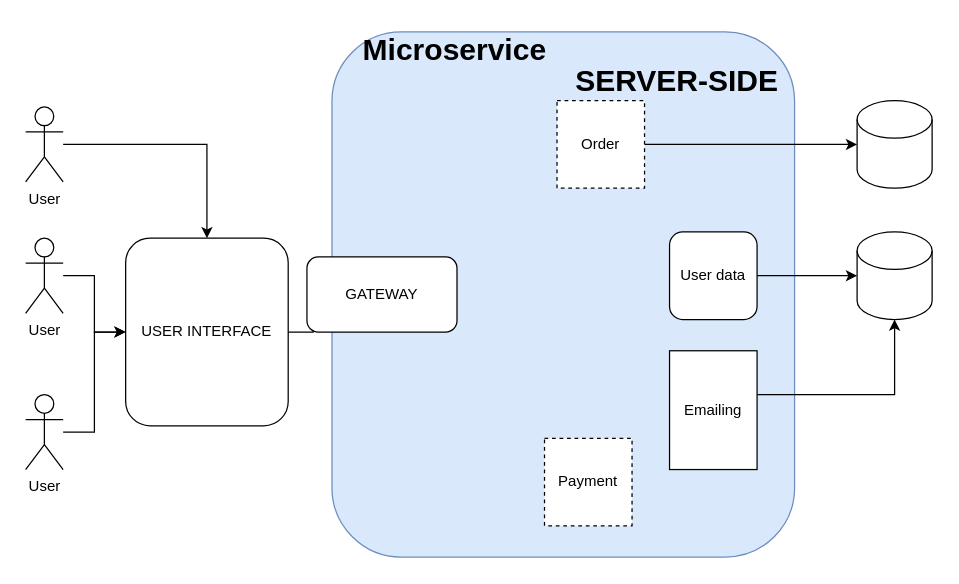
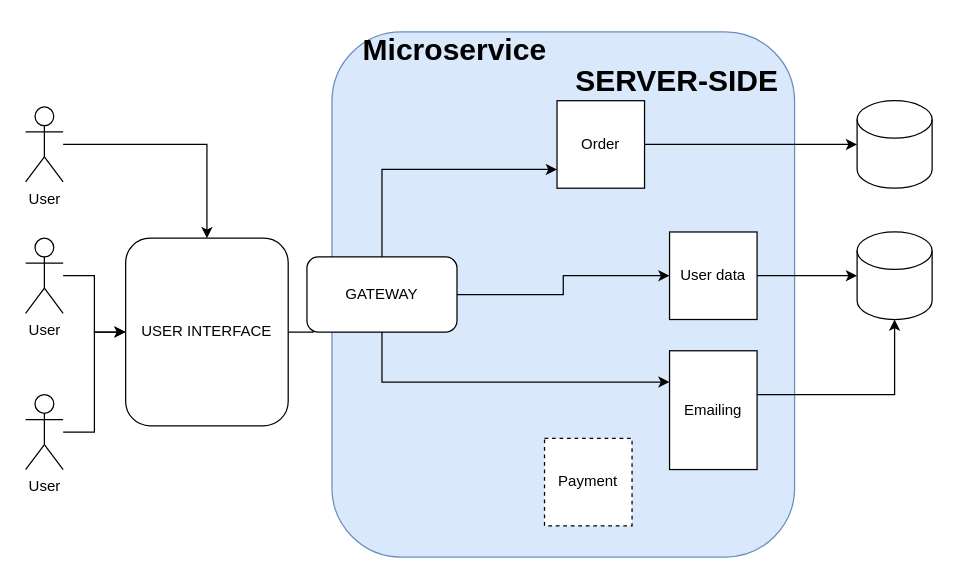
(601, 144) -> (601, 144)
none -> (422, 169)
(713, 276) -> (713, 276)
none -> (563, 289)
none -> (496, 382)
